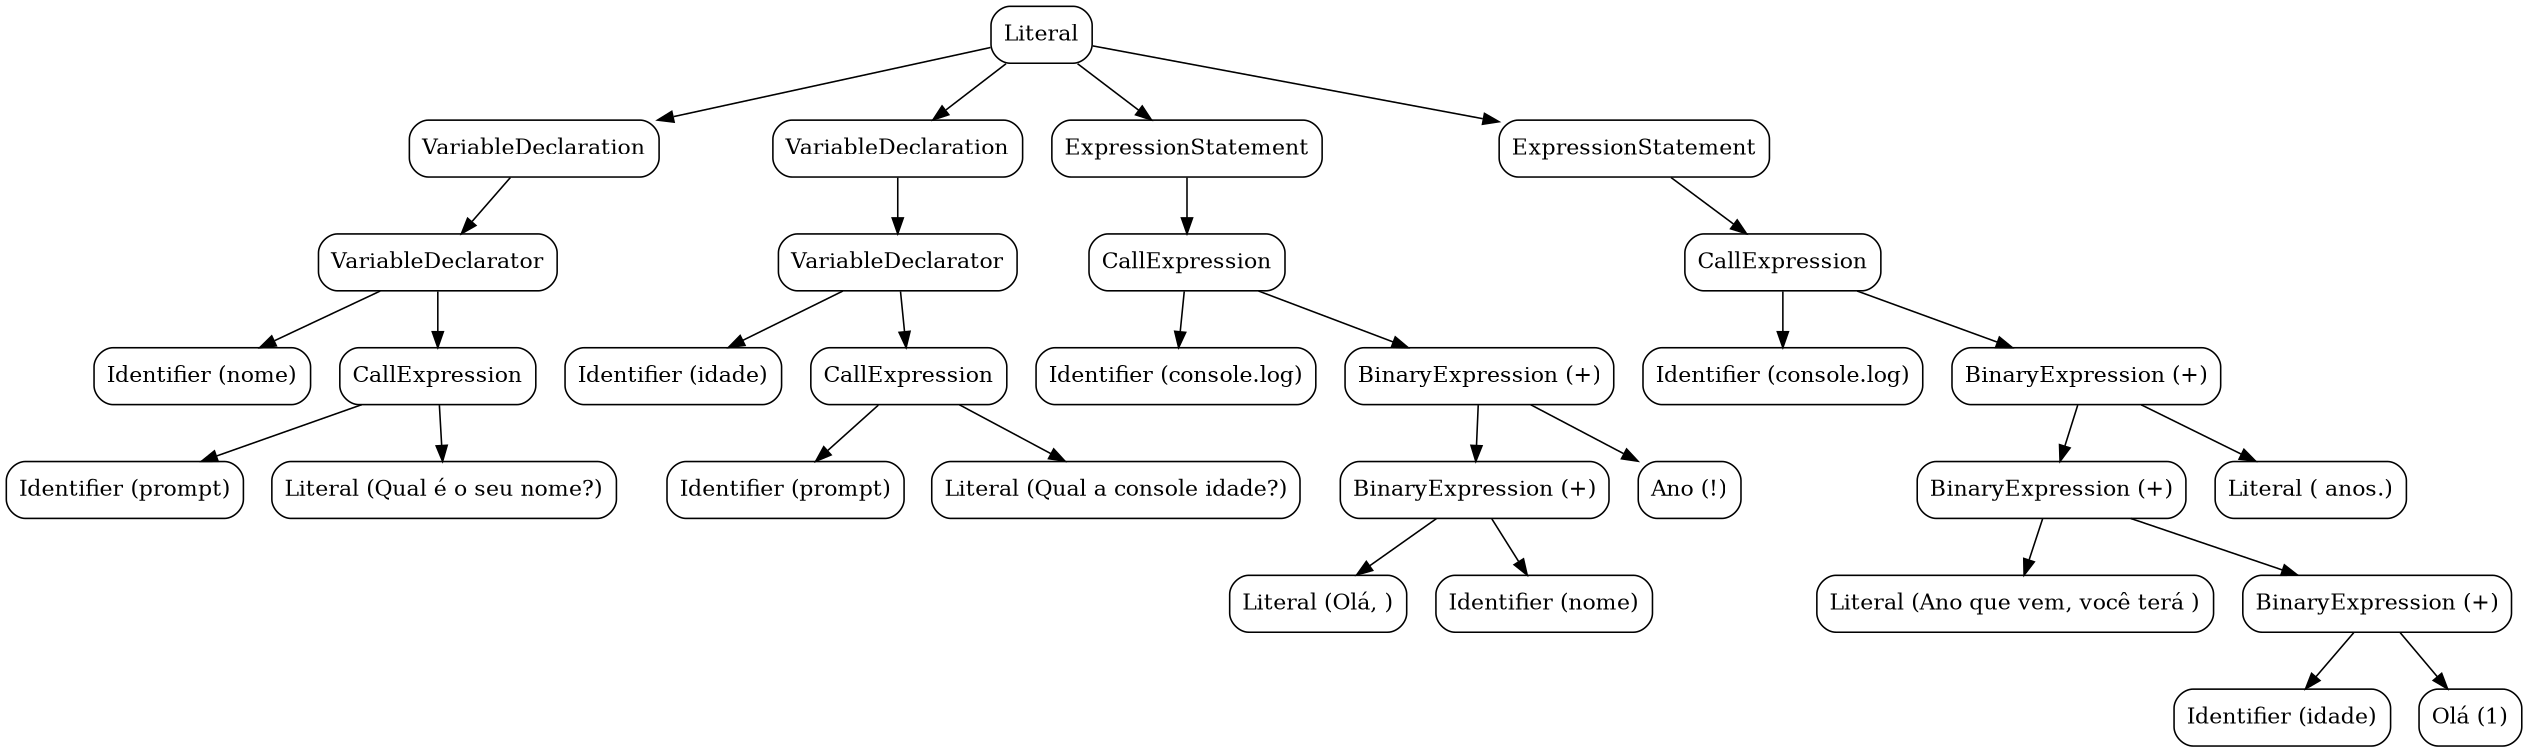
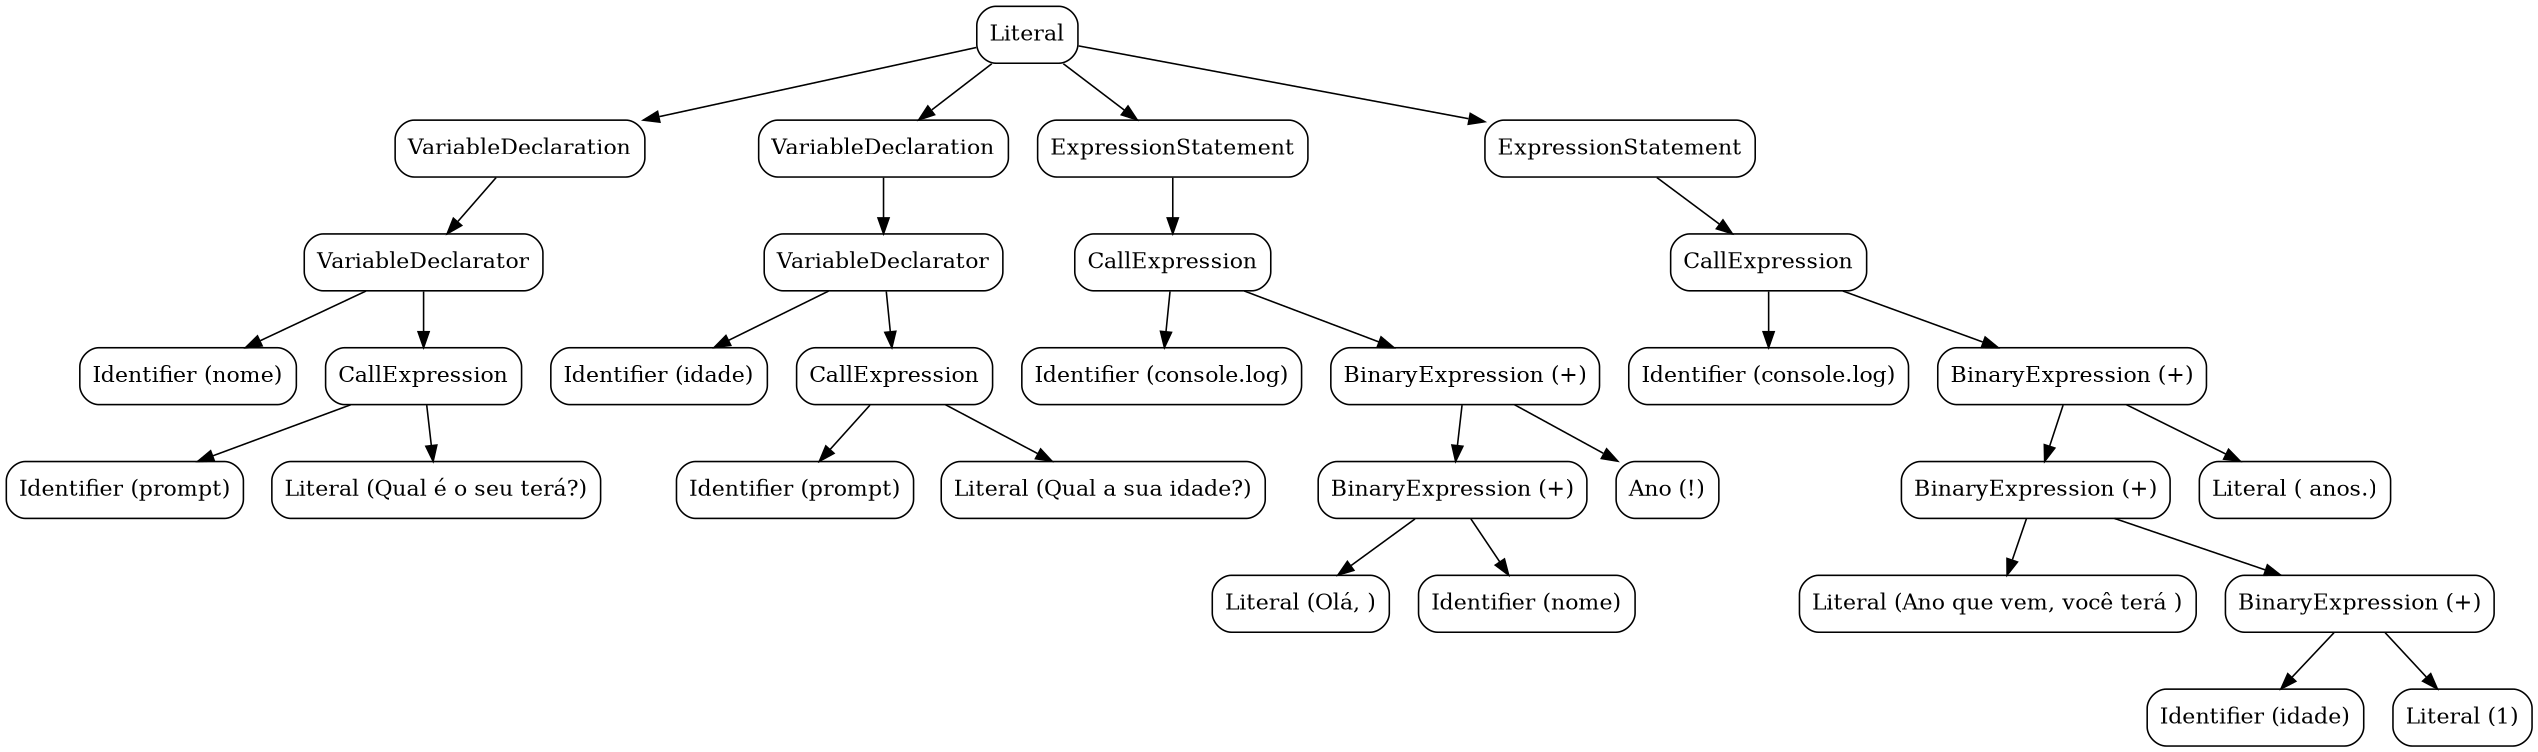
(444, 490) -> (436, 490)
(1116, 490) -> (1103, 490)
(2470, 718) -> (2463, 718)
